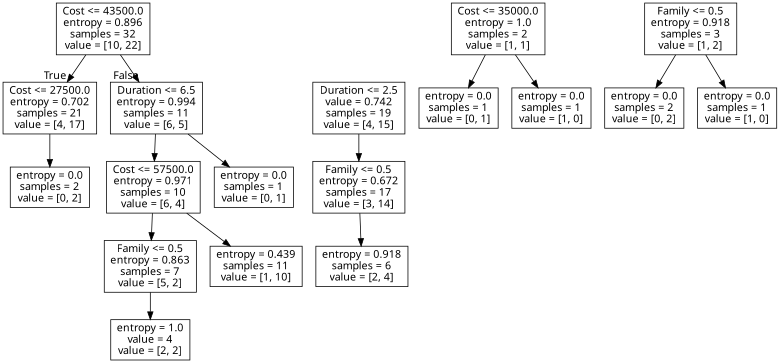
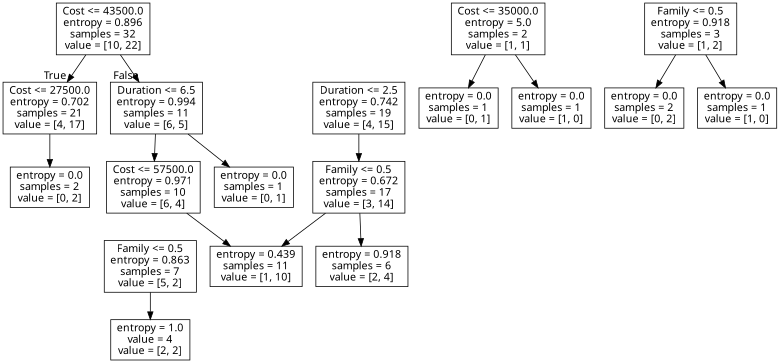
(498, 29) -> (498, 29)
(359, 108) -> (359, 108)
(152, 223) -> none
none -> (307, 227)
